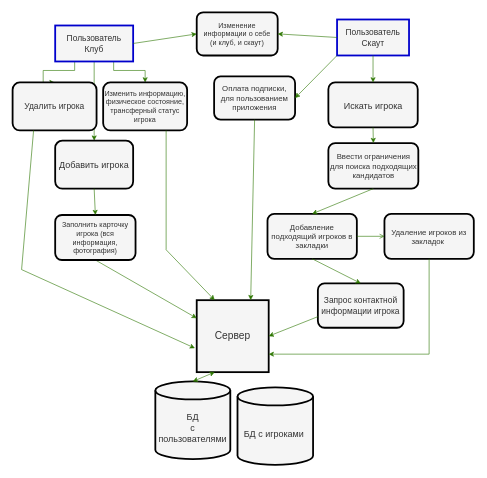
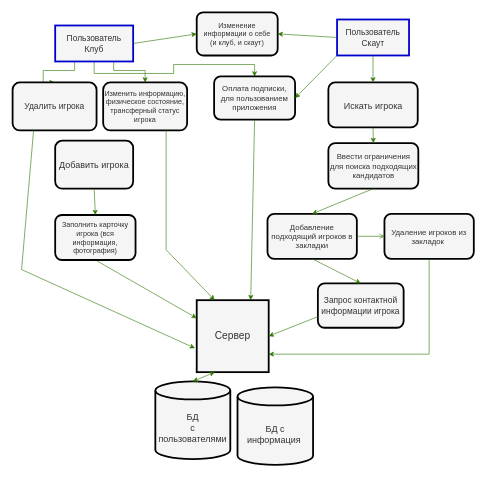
(94, 73) -> (173, 66)
(275, 434) -> (275, 434)
